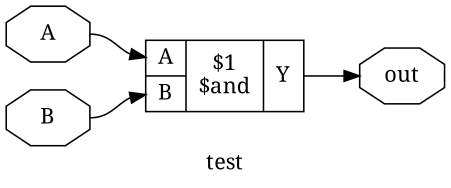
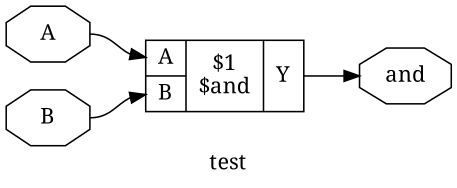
(402, 76) -> (405, 76)
